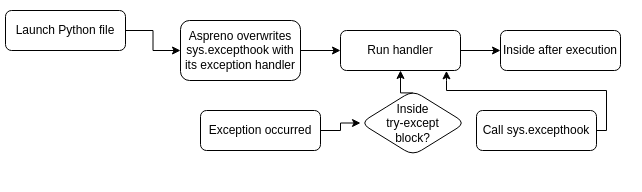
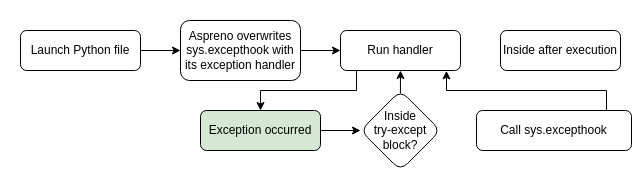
(66, 31) -> (81, 51)
(477, 51) -> none
none -> (313, 91)
(413, 123) -> (401, 131)
(261, 131) -> (261, 131)
(537, 131) -> (554, 131)
